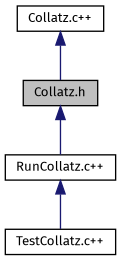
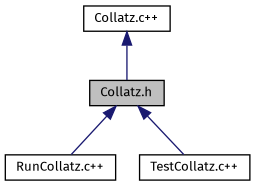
(60, 212) -> (166, 135)
